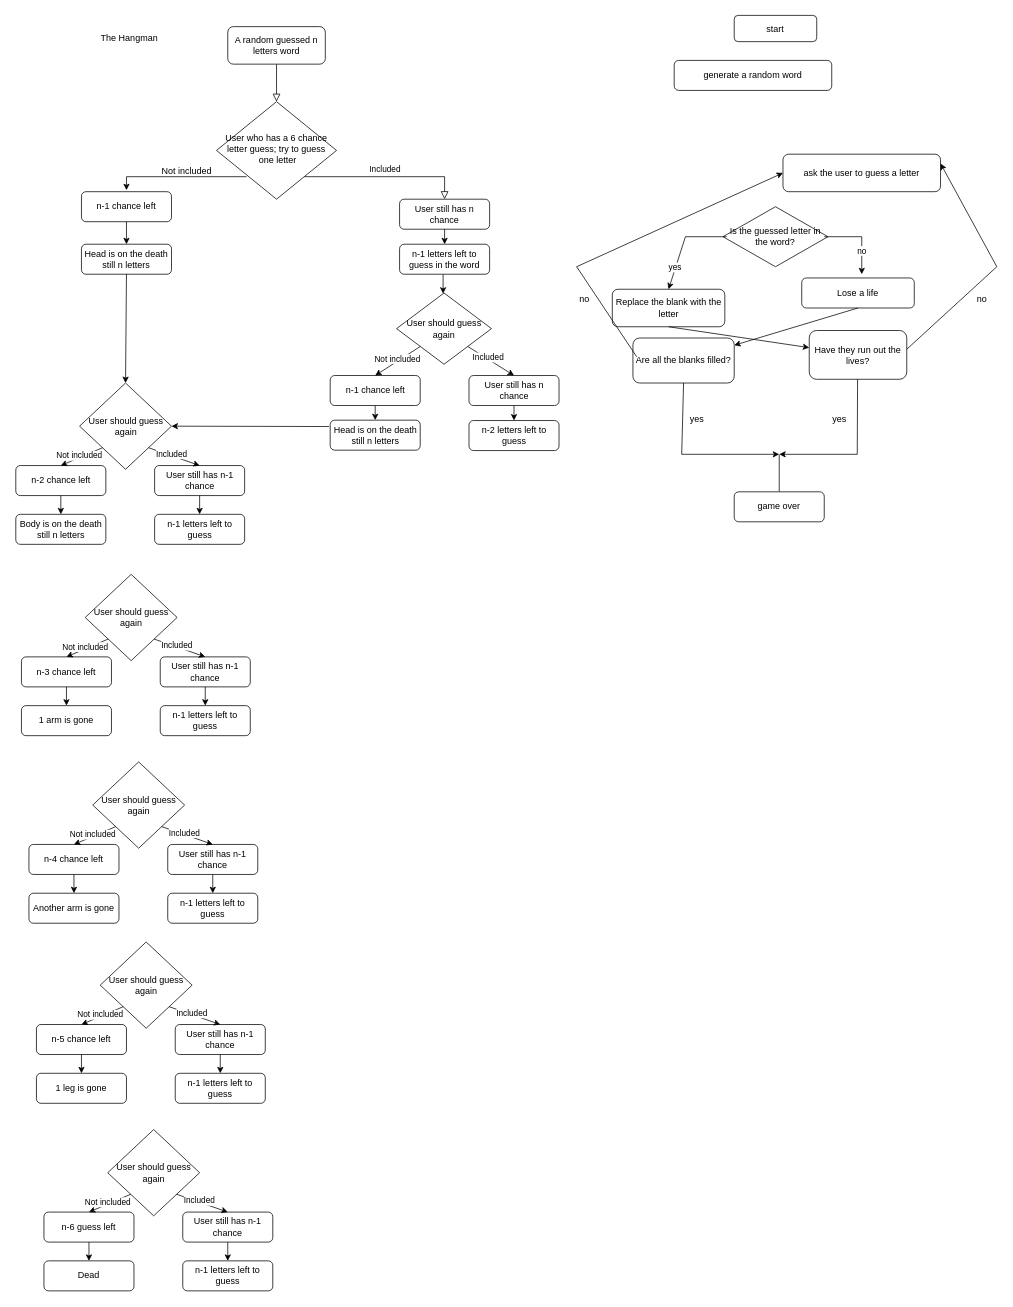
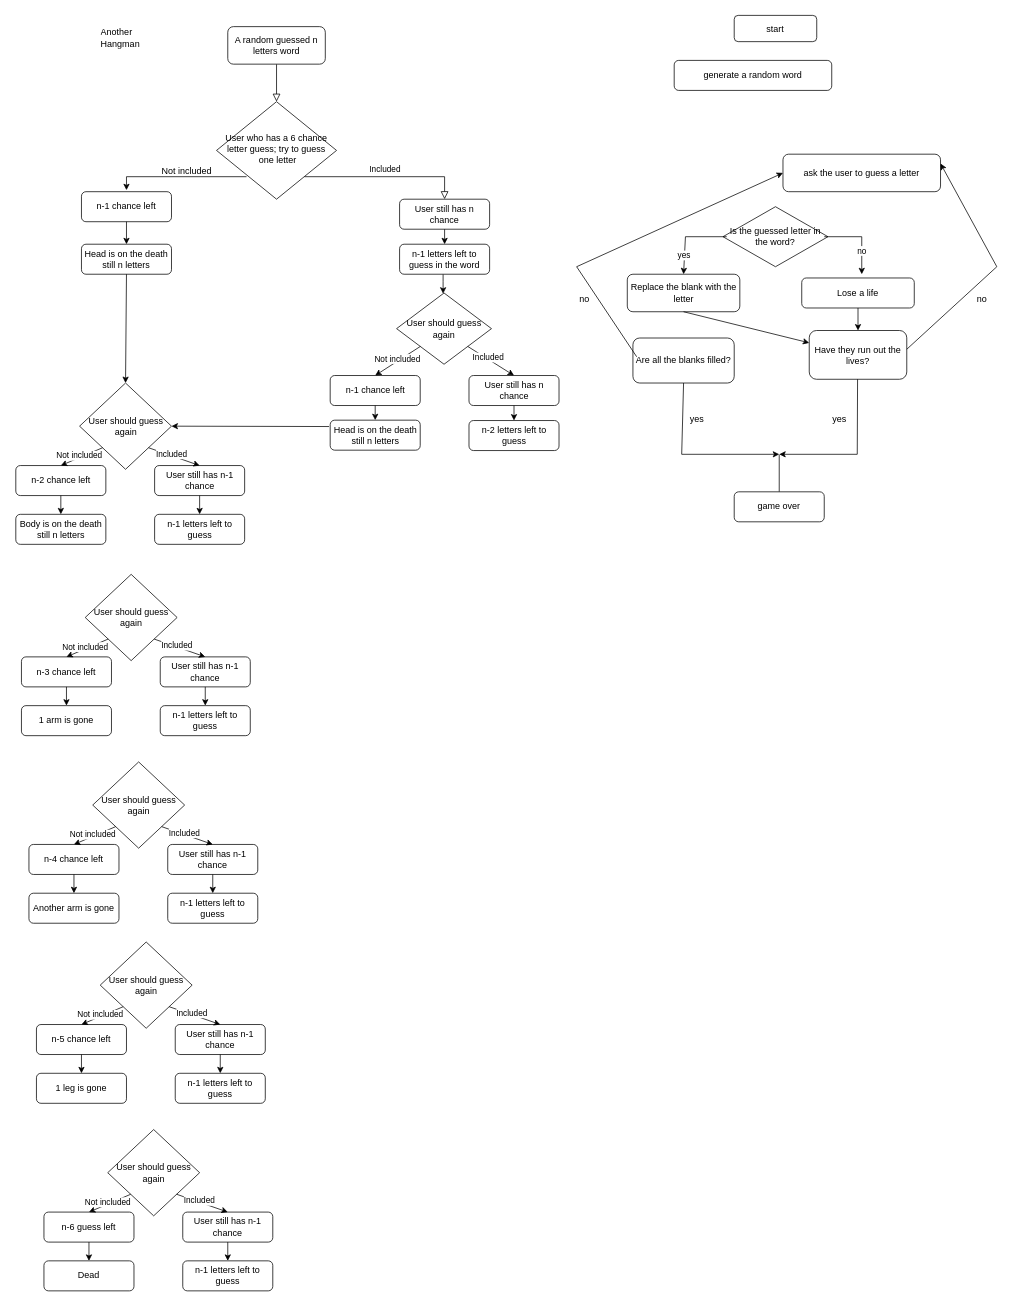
(127, 38) -> (131, 38)
(668, 308) -> (683, 293)
(797, 326) -> (858, 324)
